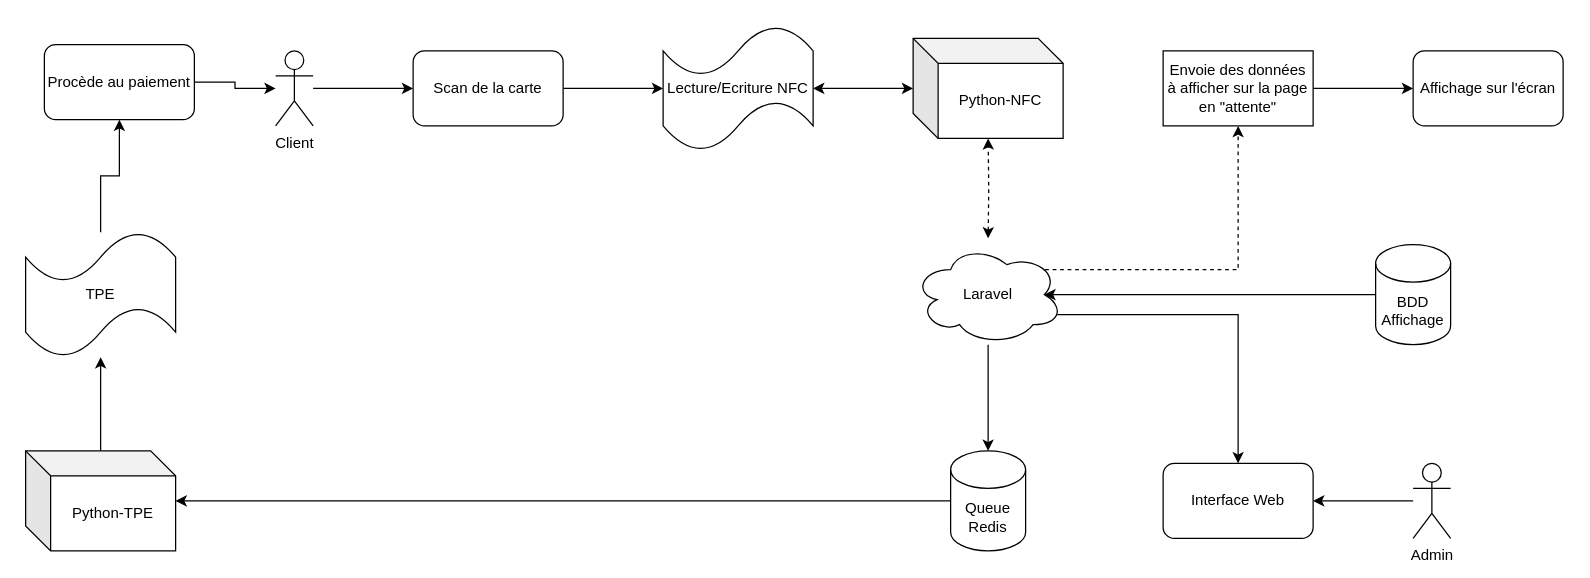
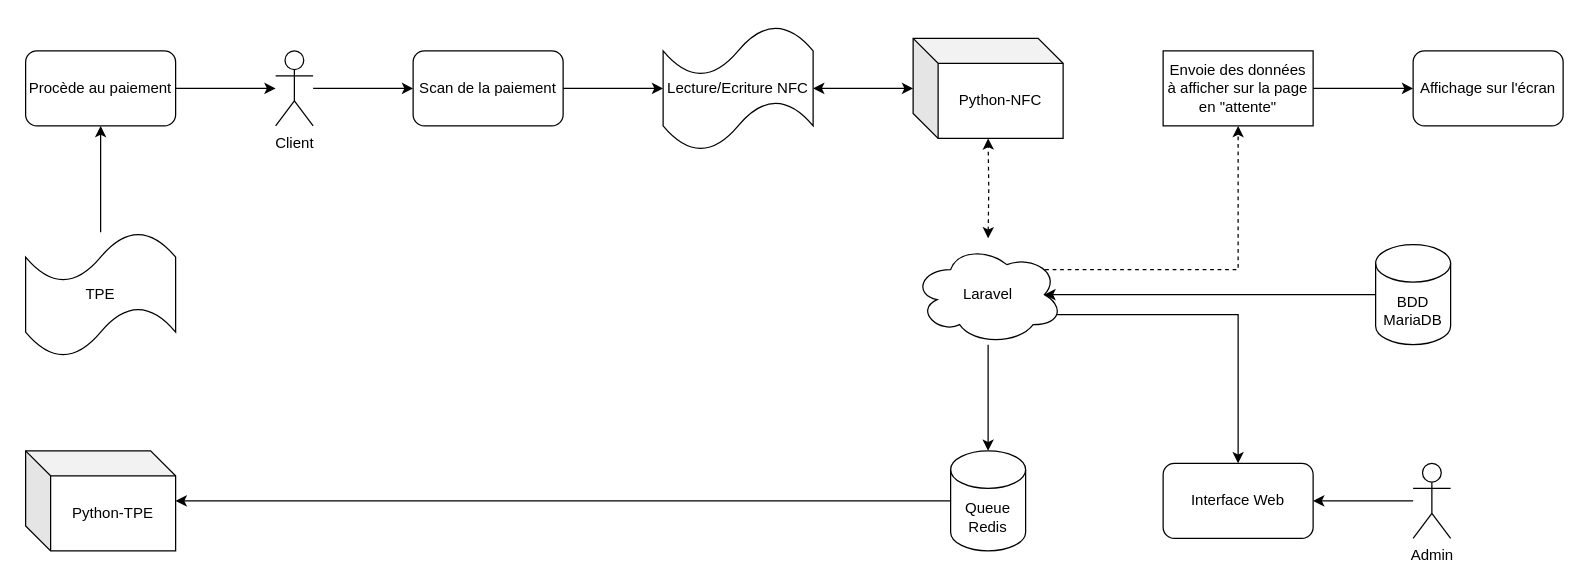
(119, 82) -> (101, 88)
(488, 88) -> (488, 88)
(1413, 311) -> (1413, 311)
(101, 408) -> none
